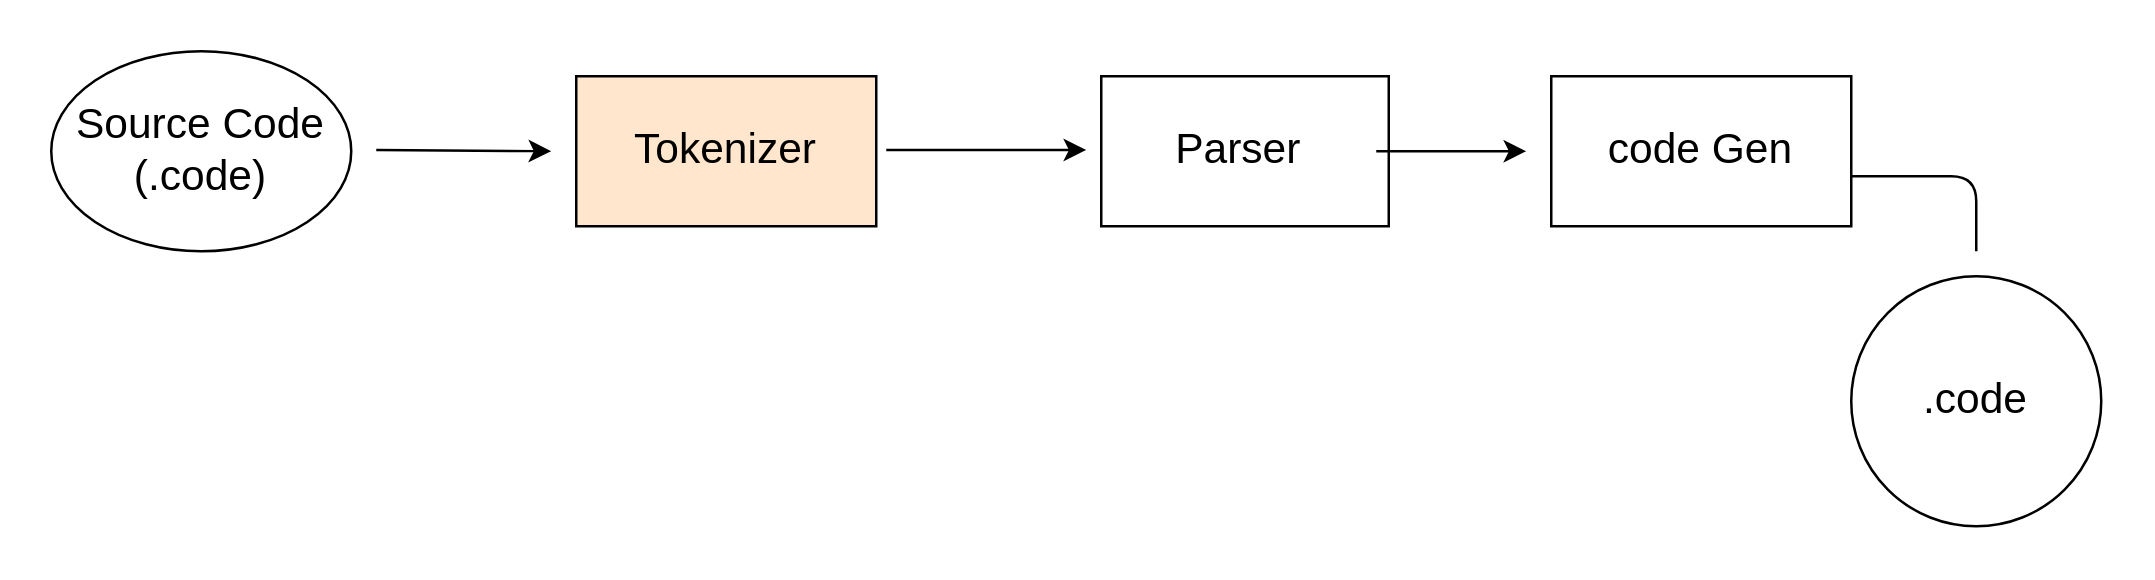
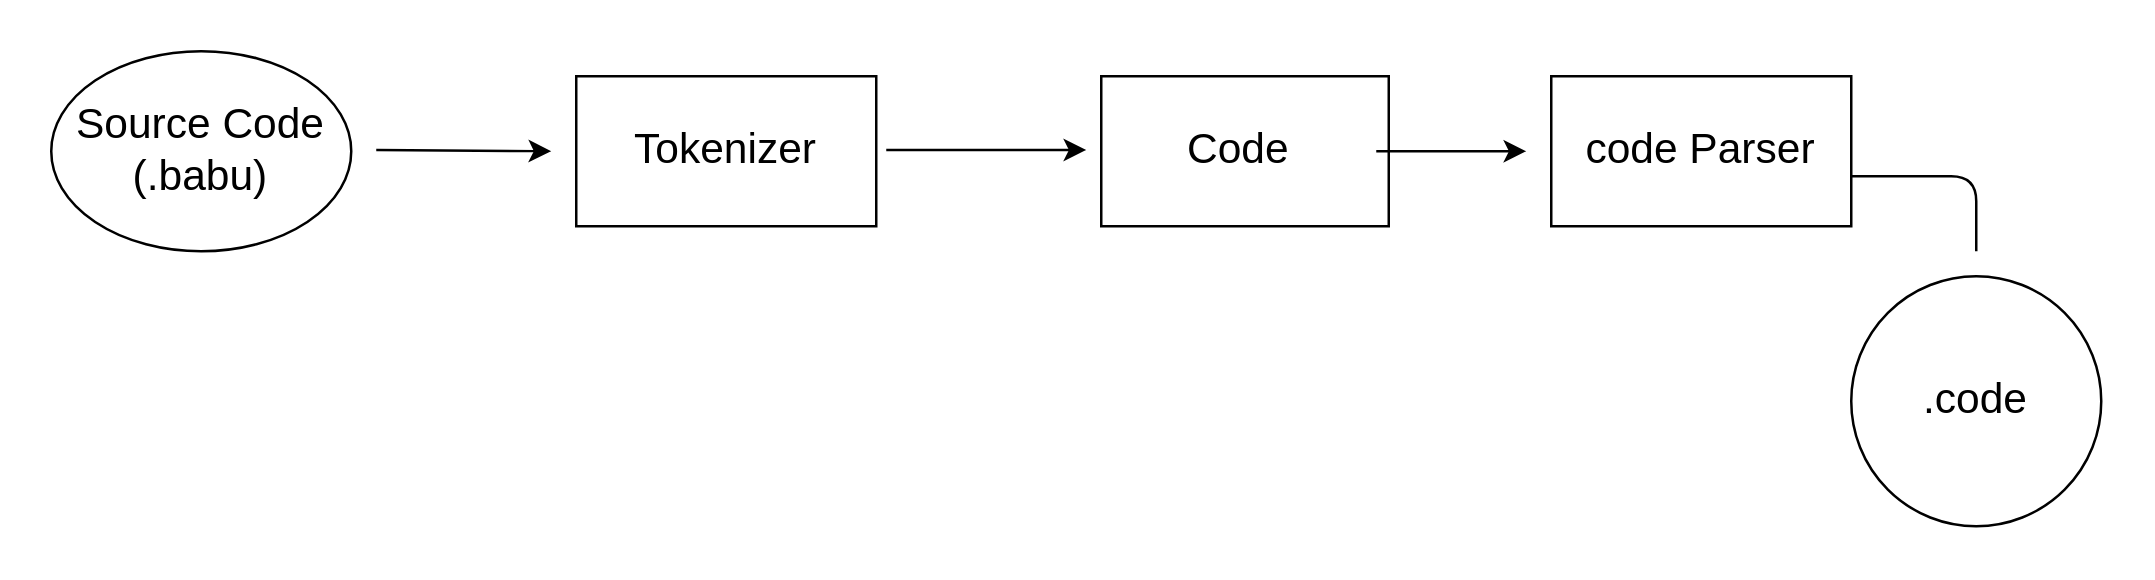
(201, 151) -> (201, 151)
(726, 151) -> (726, 151)
(1245, 151) -> (1245, 151)
(1701, 151) -> (1701, 151)
